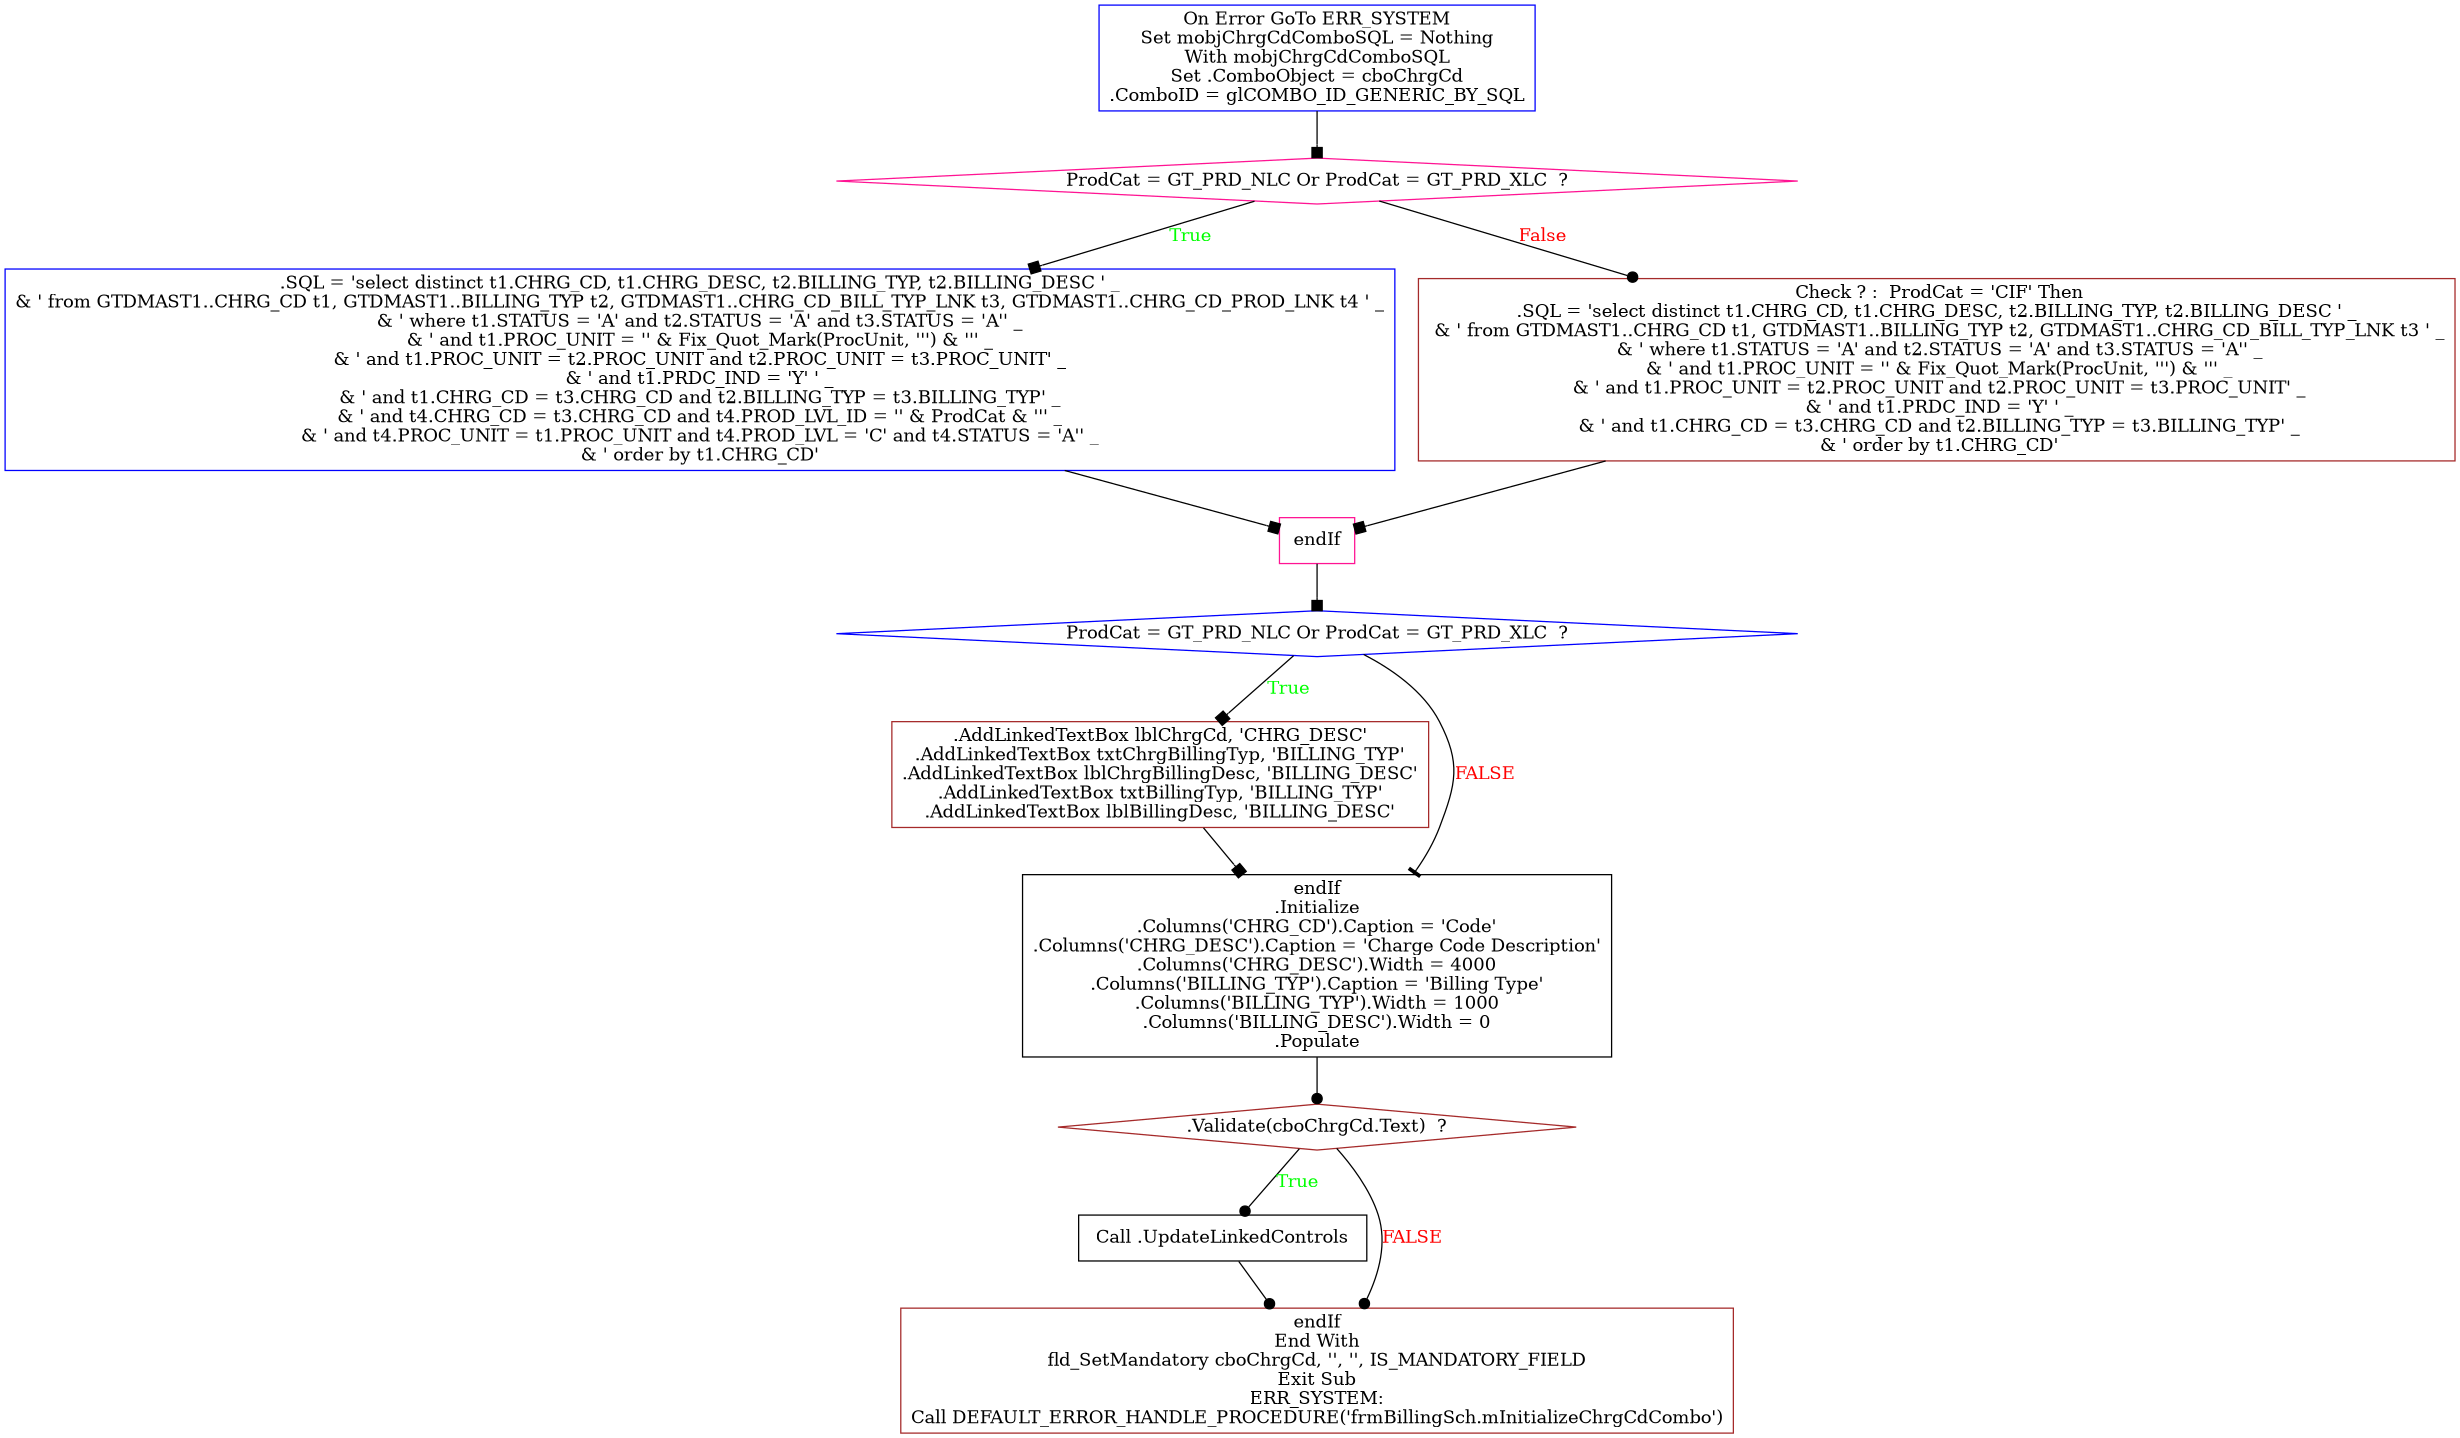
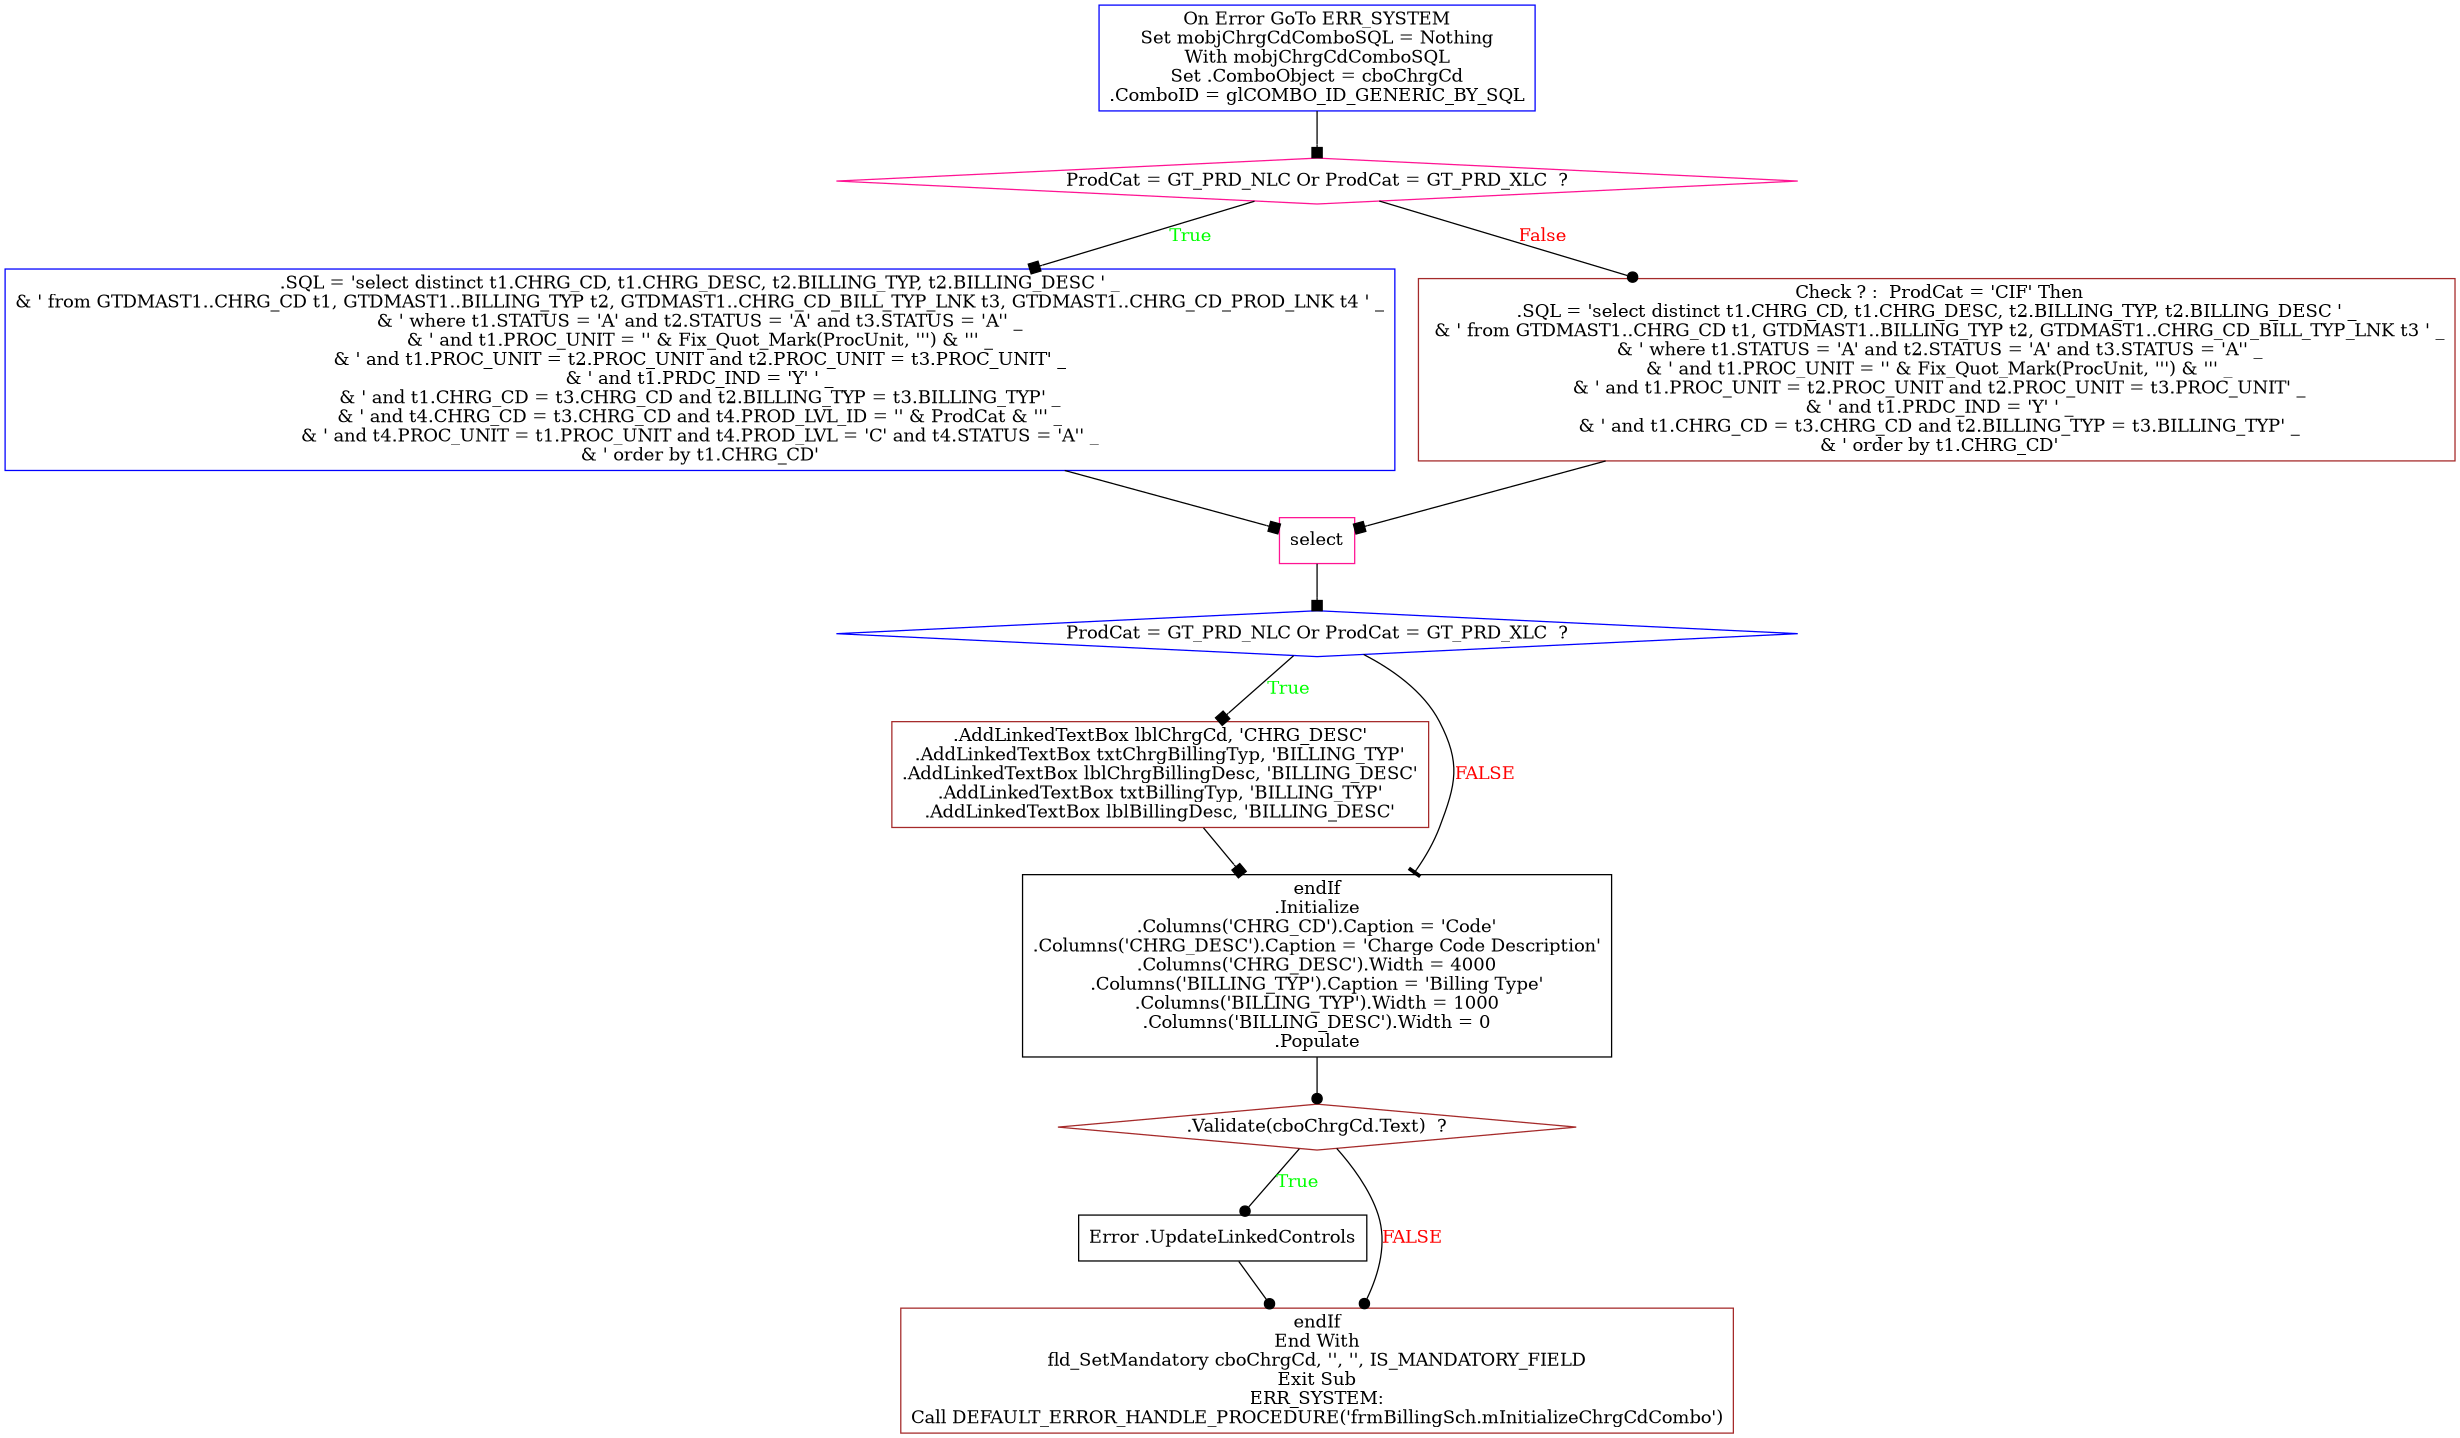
(1317, 541) -> (1317, 541)
(1223, 1238) -> (1223, 1238)
